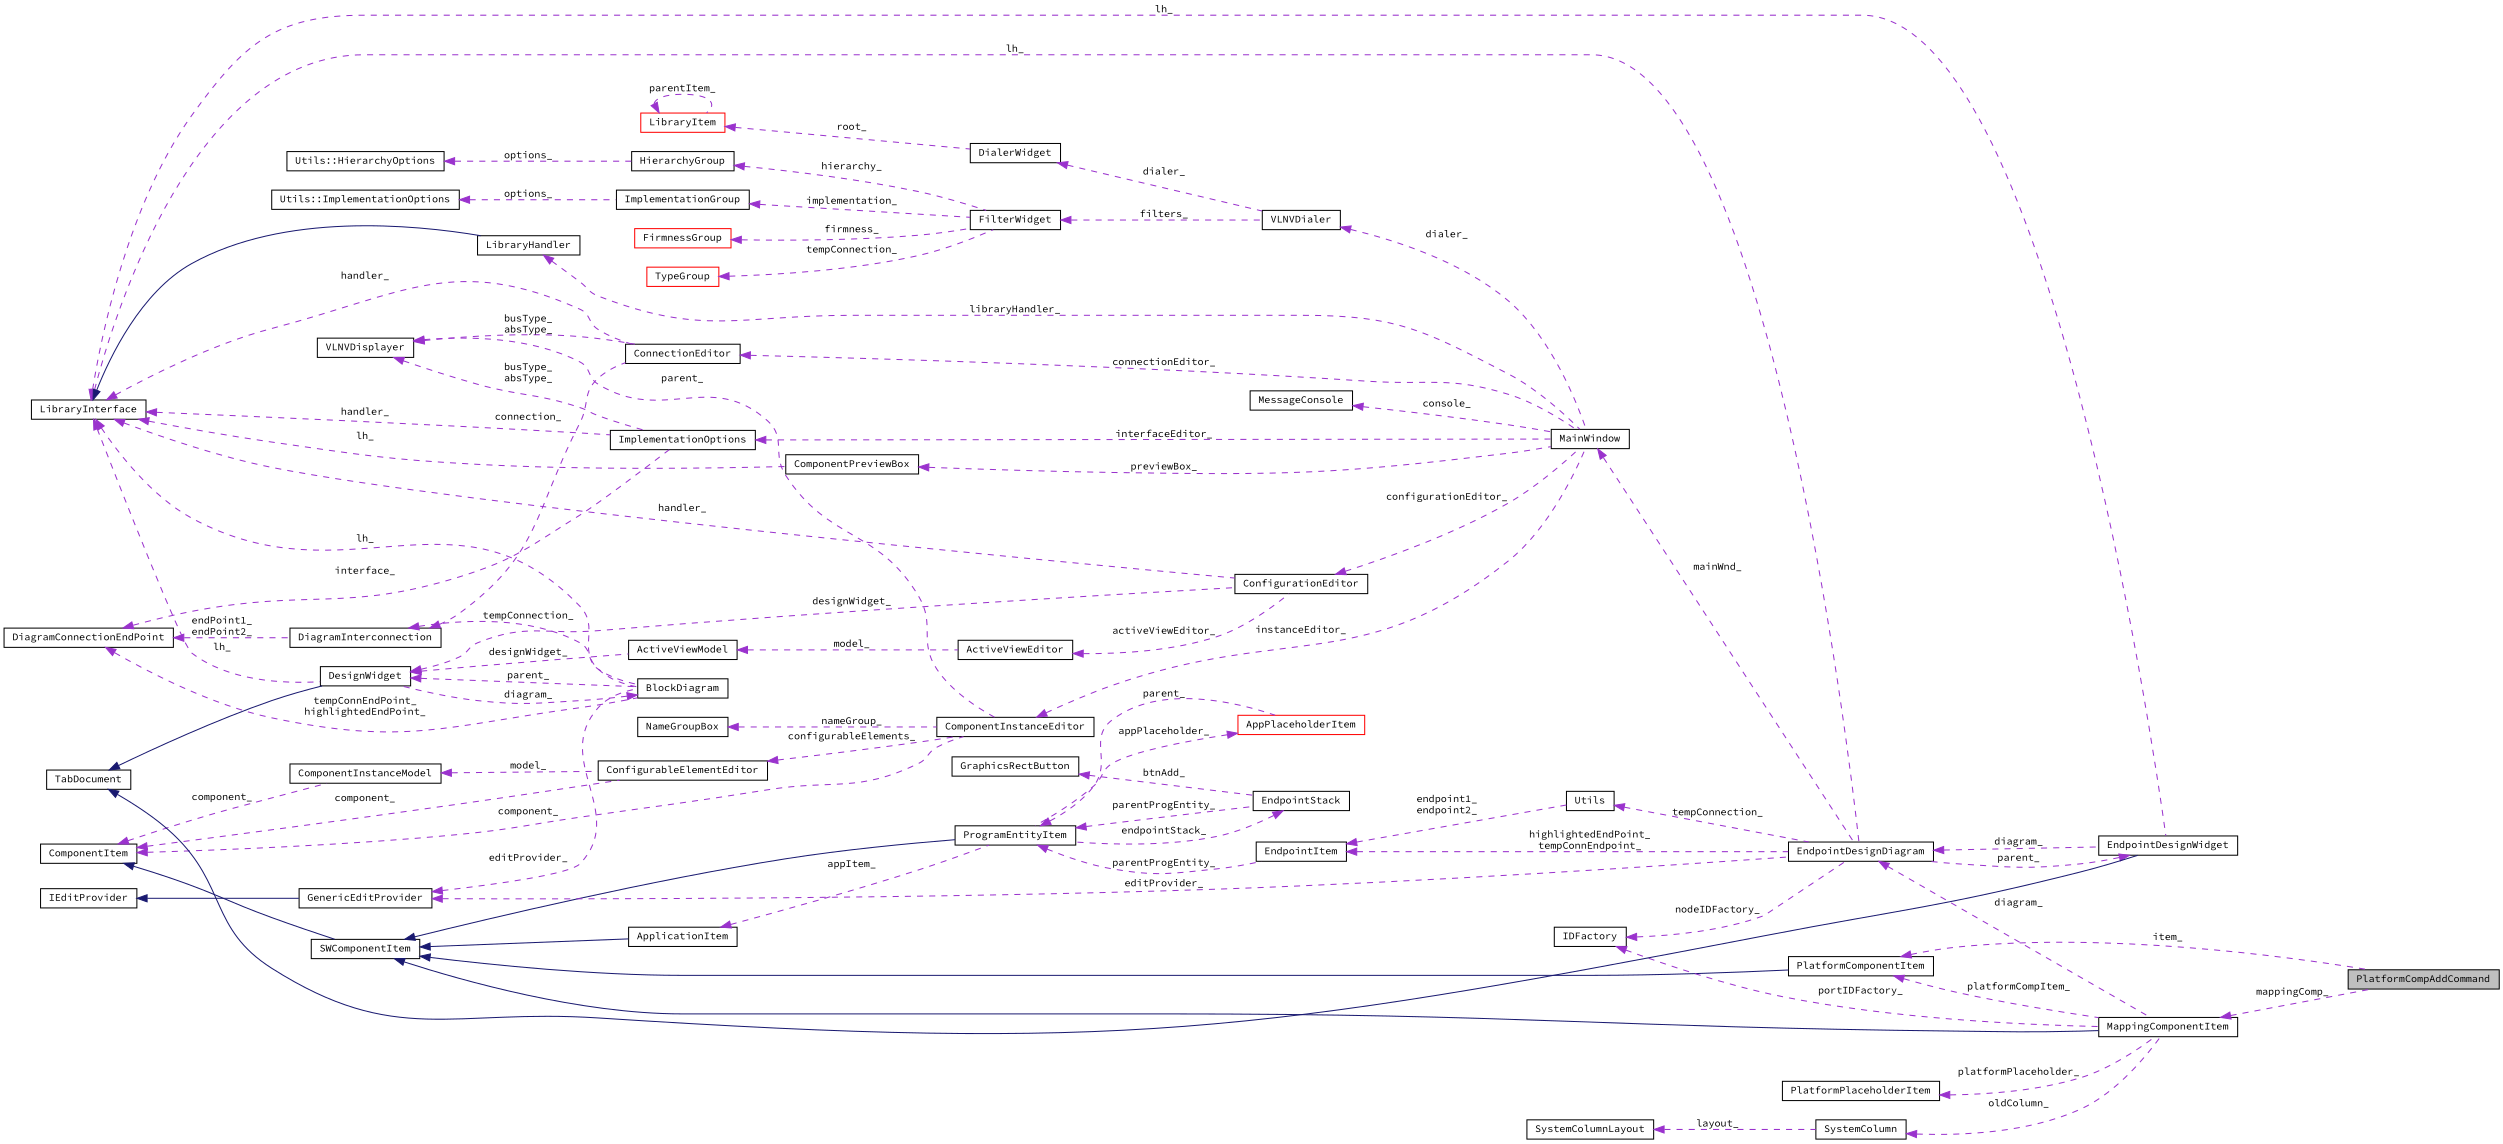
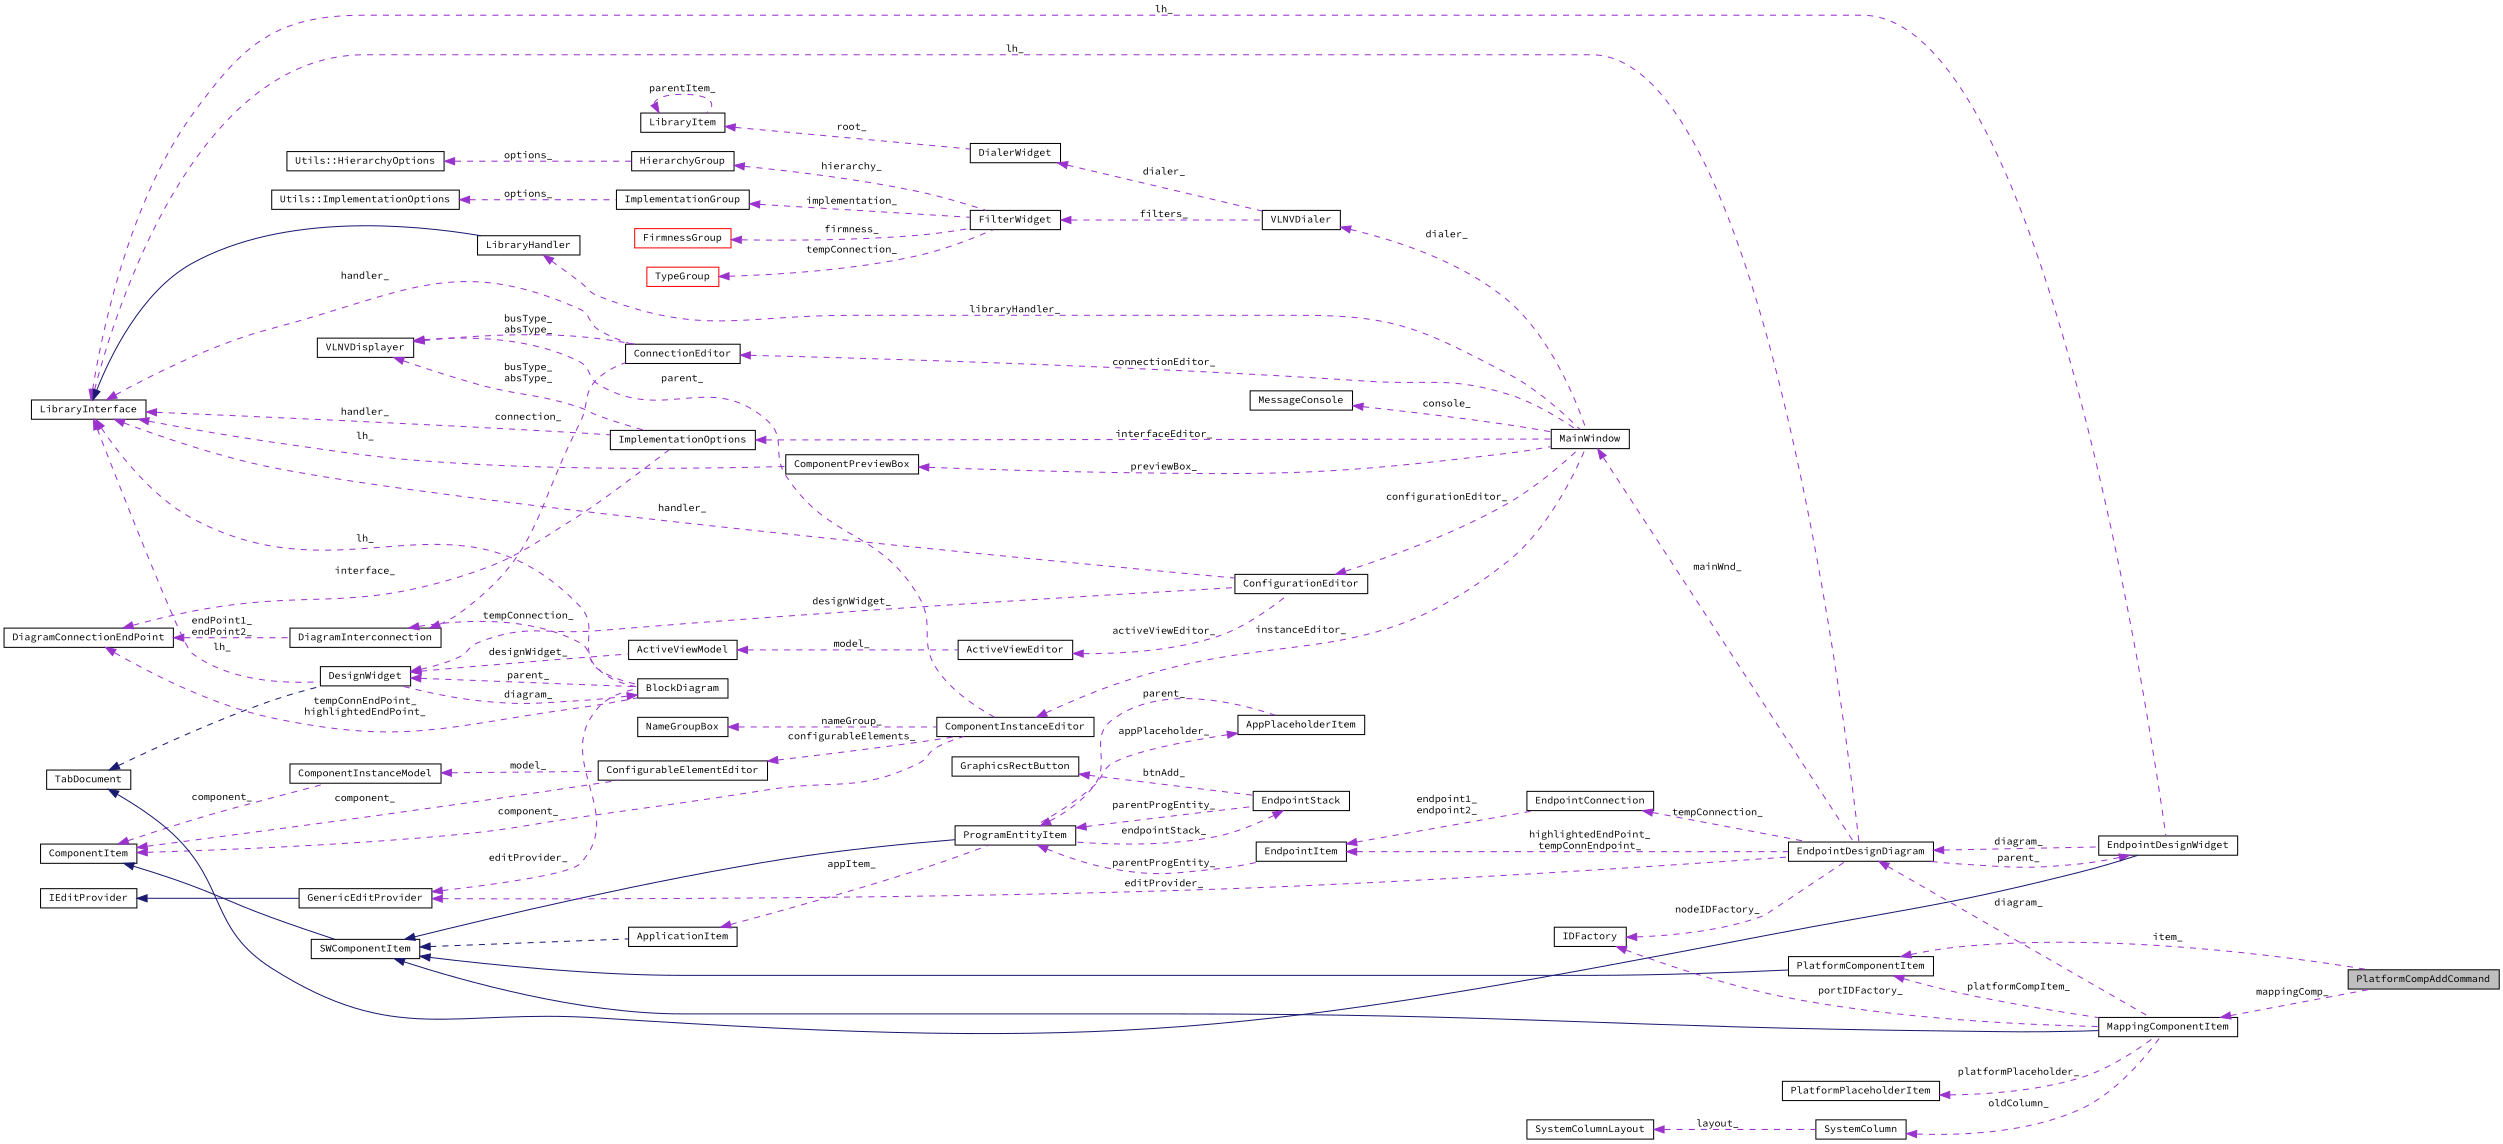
(683, 123) -> (683, 123)
(218, 721) -> (218, 721)
(1301, 725) -> (1301, 725)
(1590, 801) -> (1590, 801)
(529, 943) -> (529, 943)
